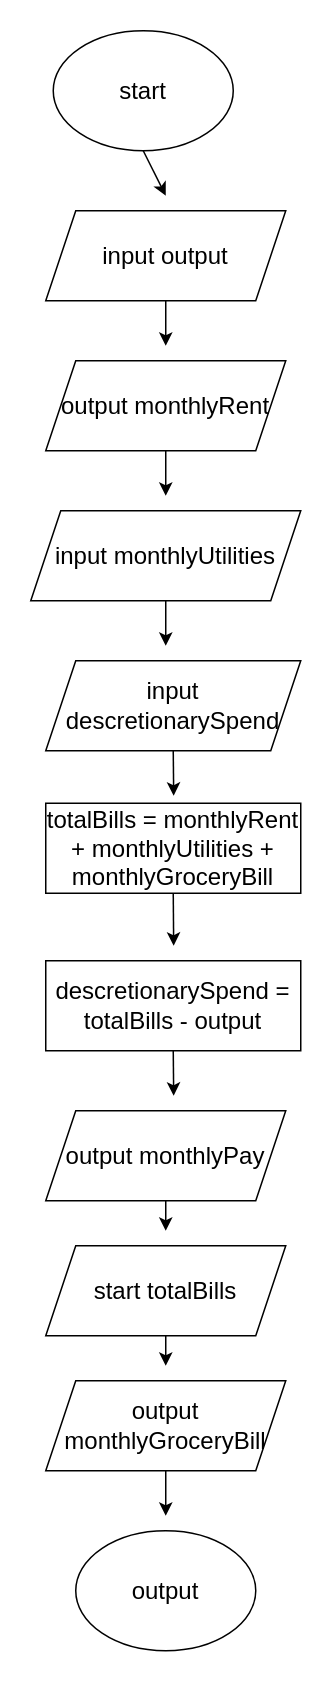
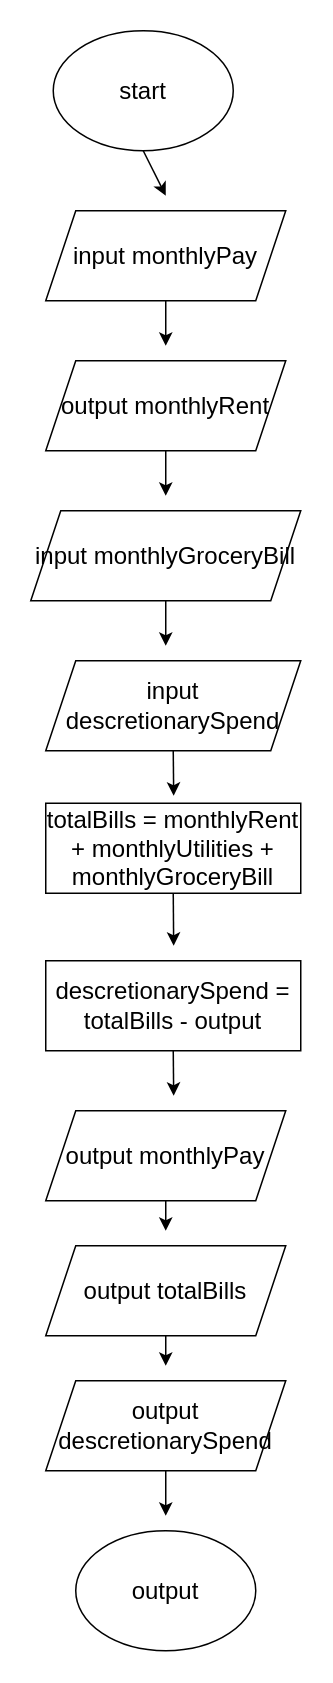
(166, 256) -> (166, 256)
(166, 556) -> (166, 556)
(166, 1291) -> (166, 1291)
(166, 1426) -> (166, 1426)
